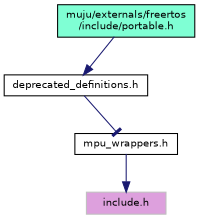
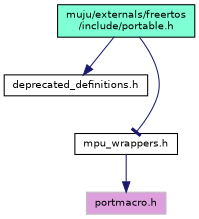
(99, 113) -> (159, 84)
(126, 203) -> (126, 203)
